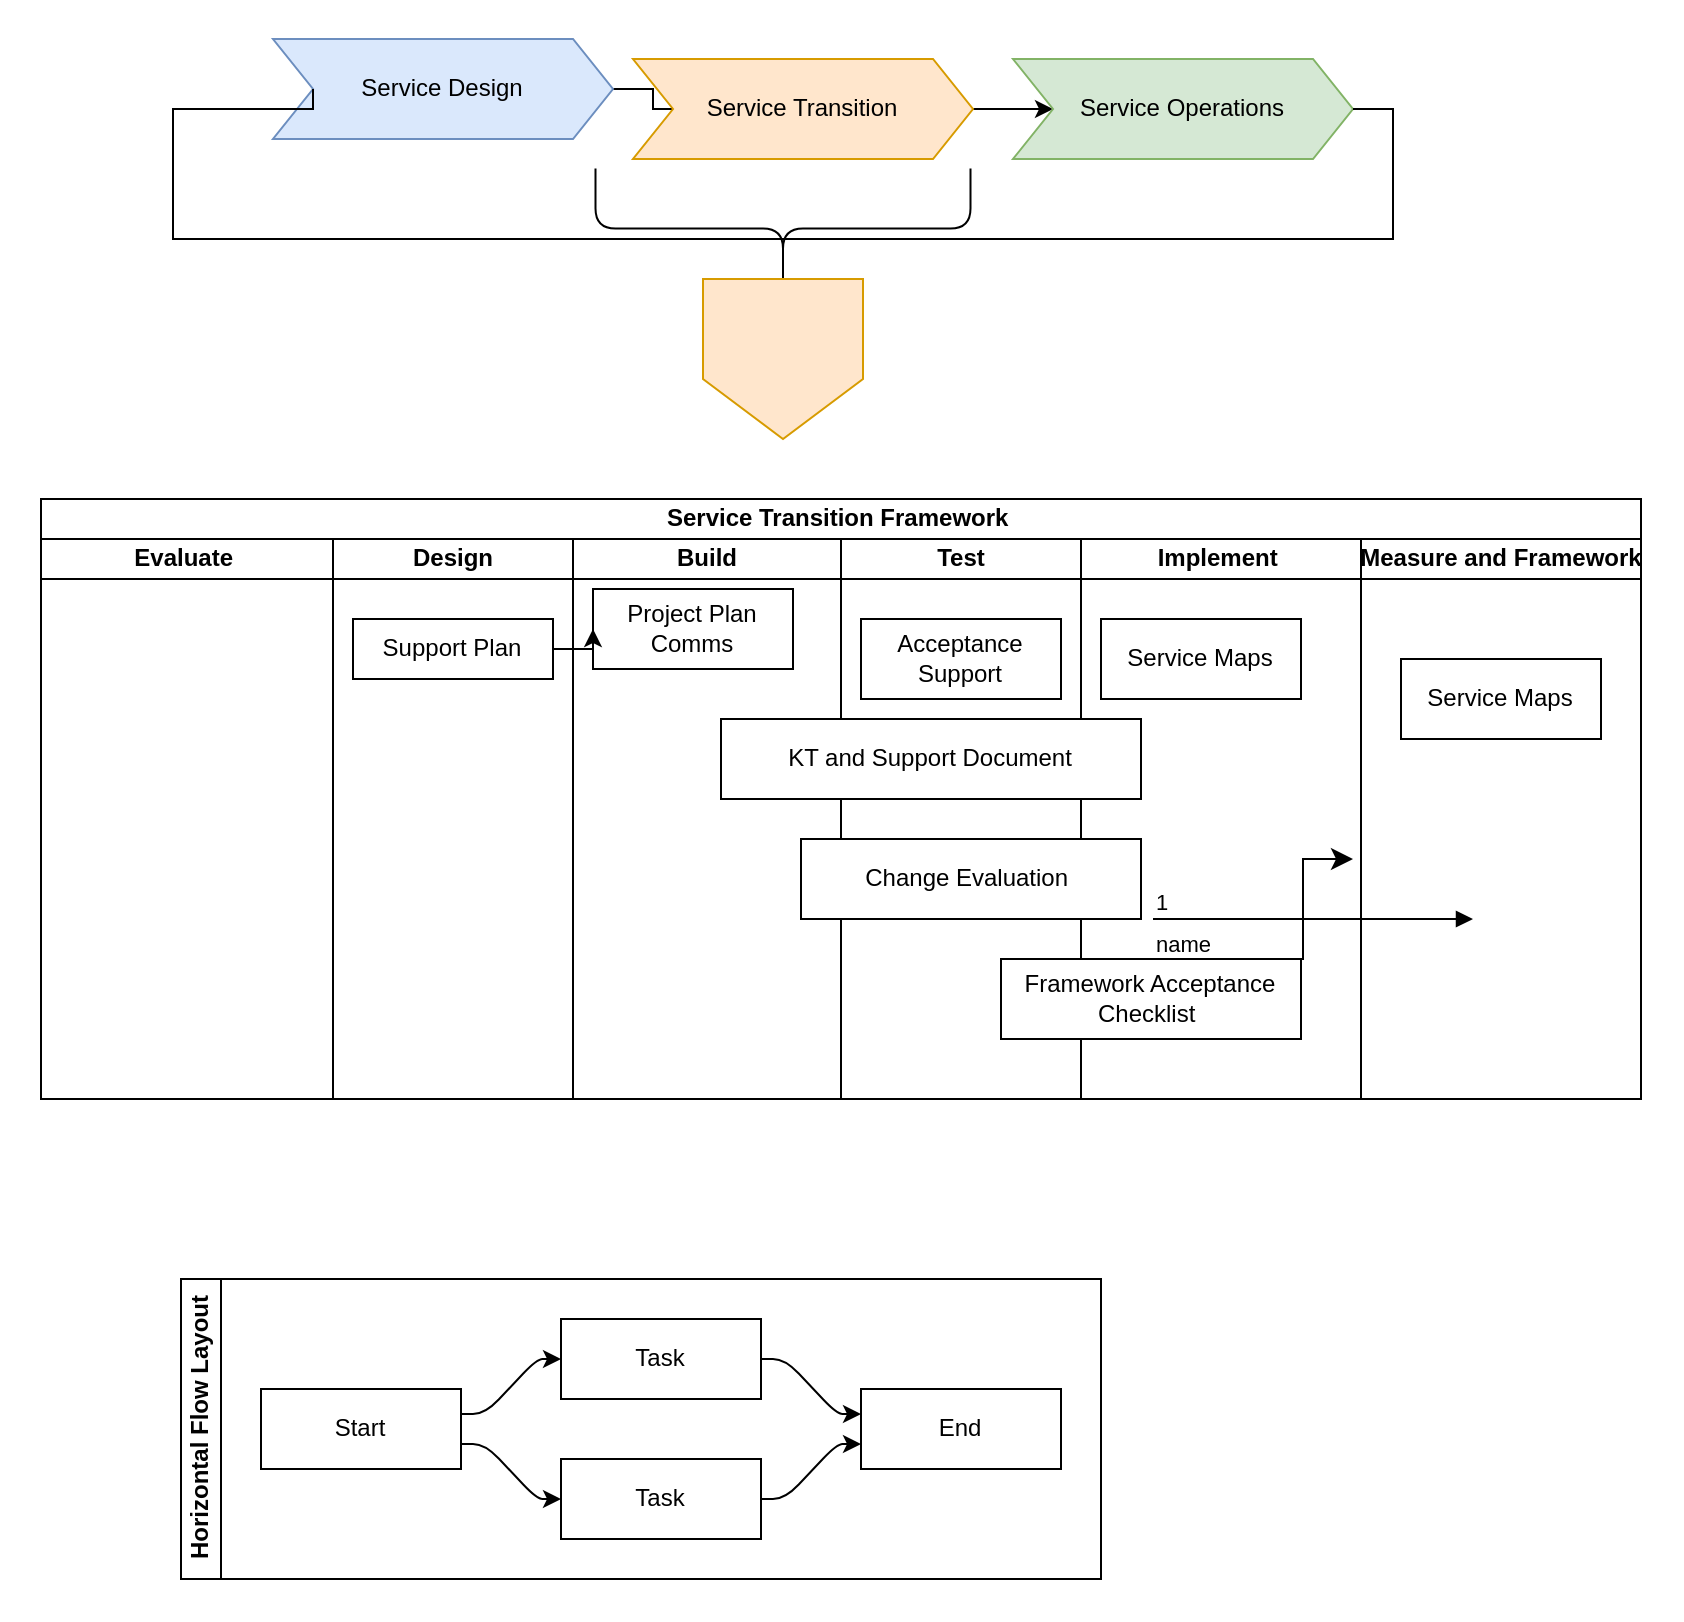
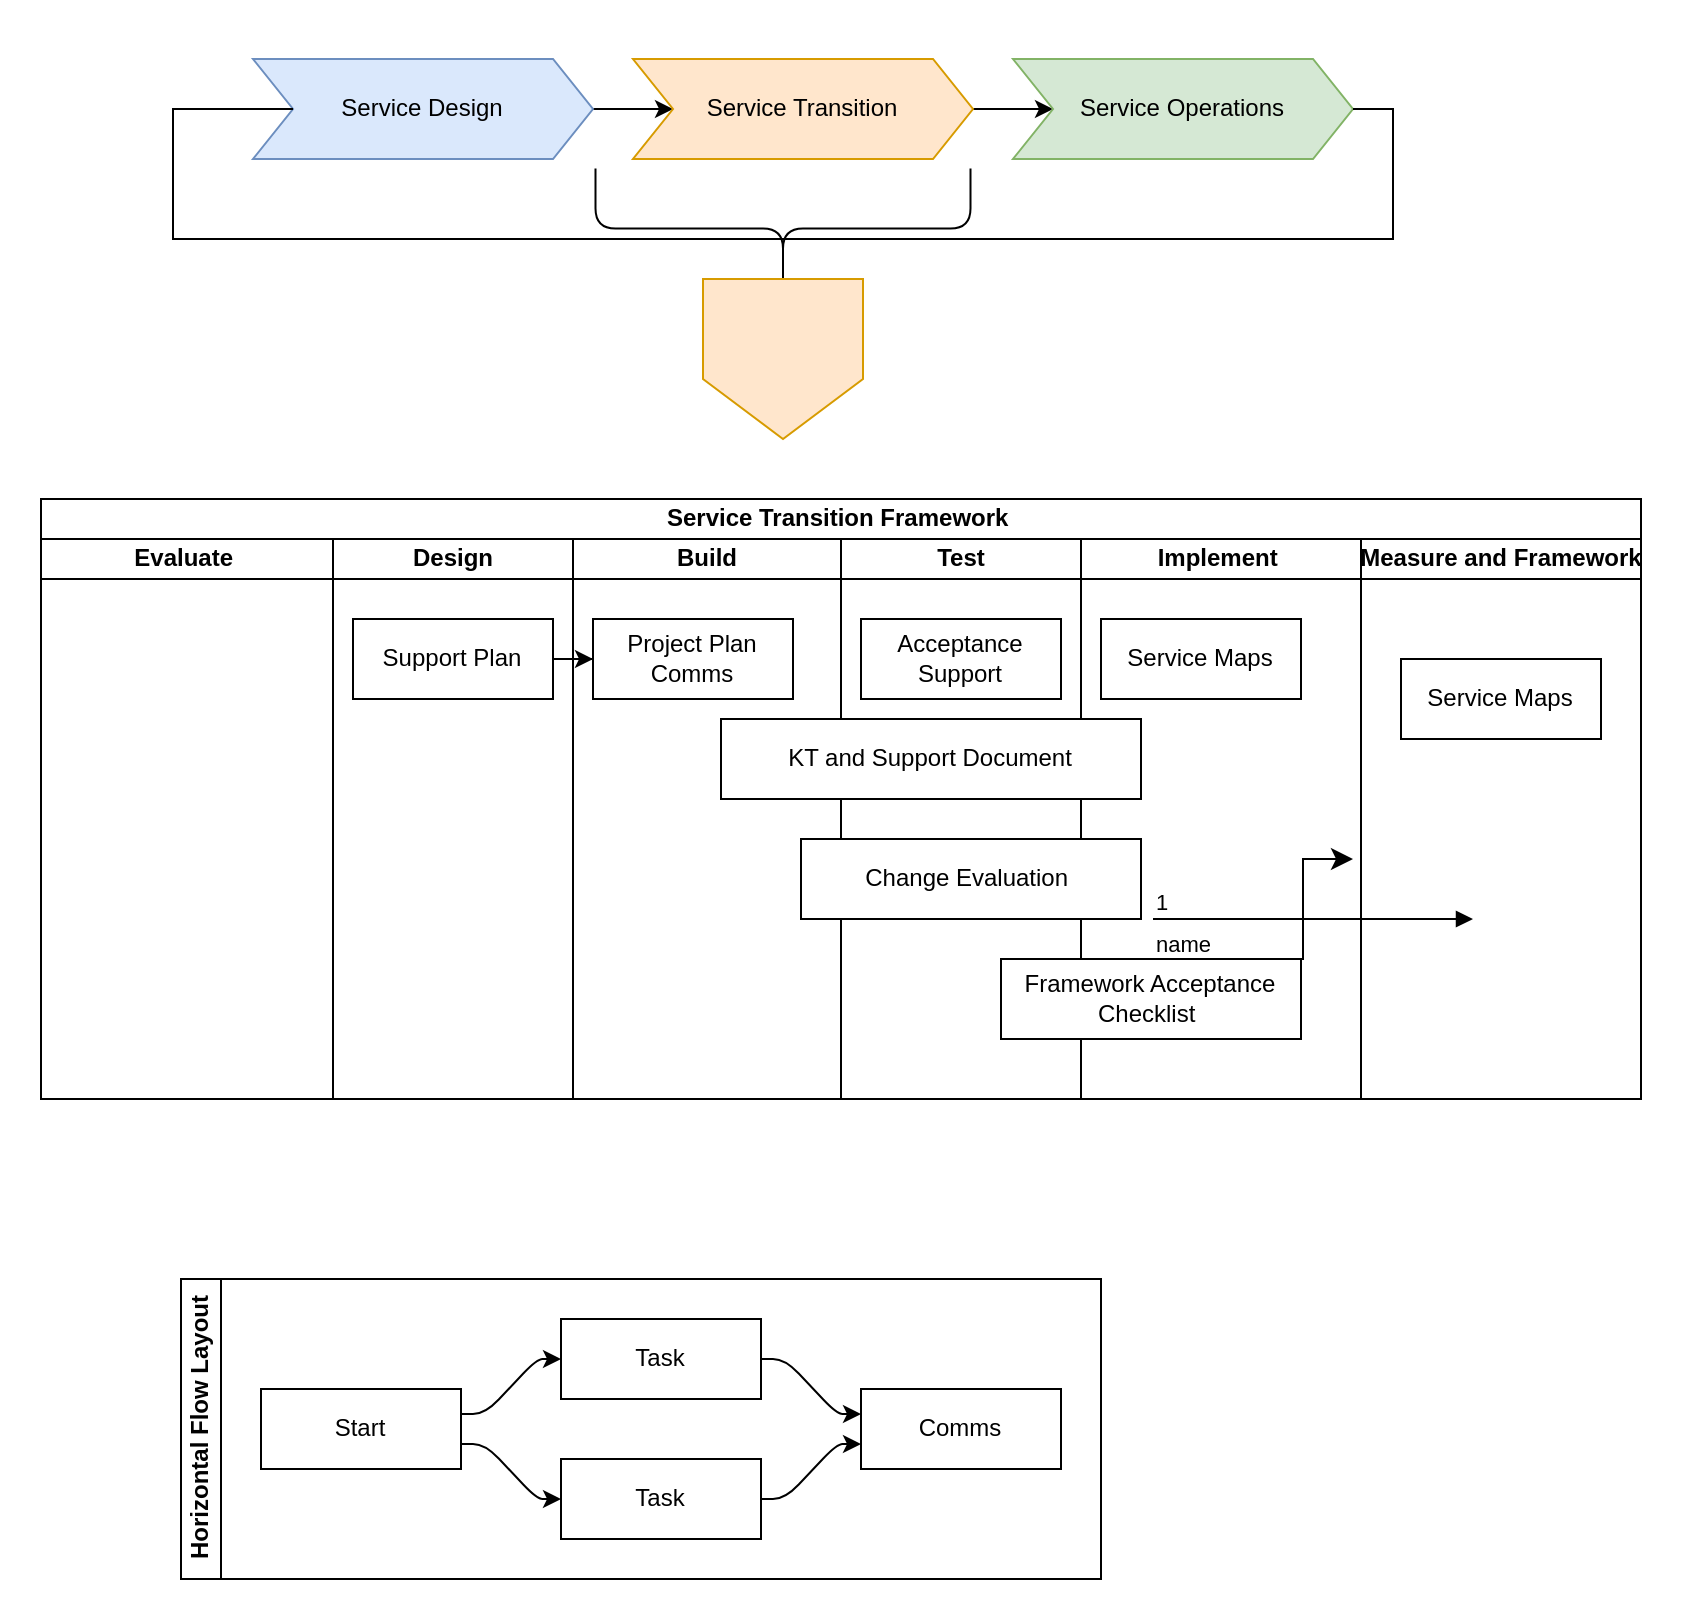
(443, 89) -> (423, 109)
(693, 629) -> (693, 659)
(453, 649) -> (453, 659)
(961, 1429) -> (961, 1429)
